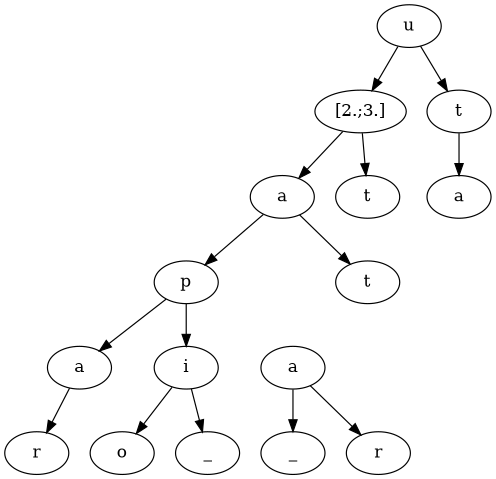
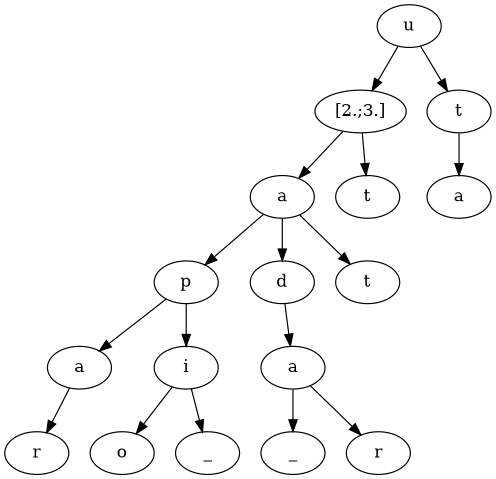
none -> (282, 282)
